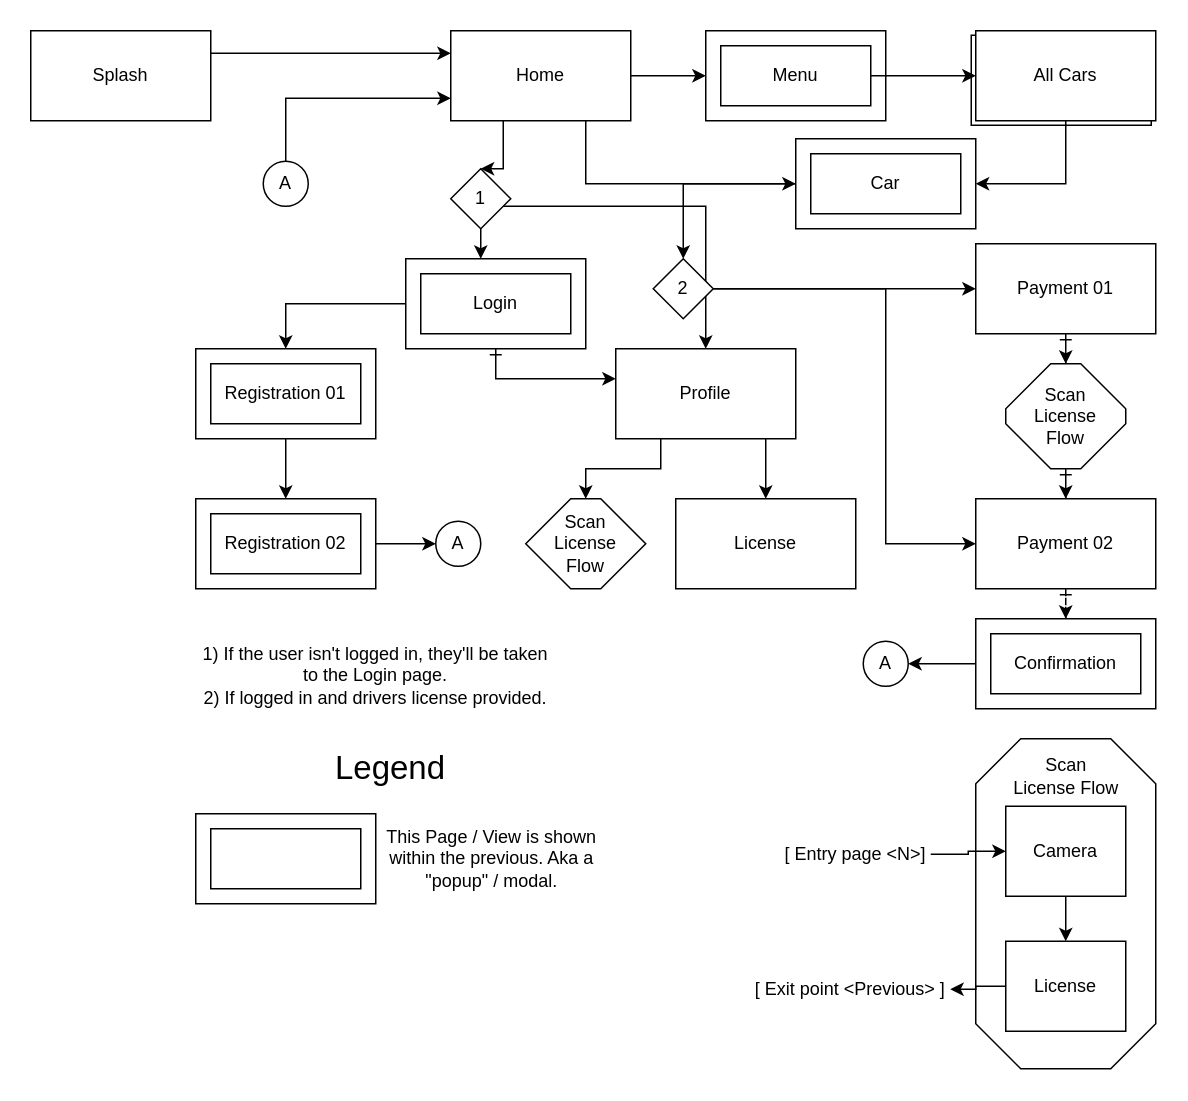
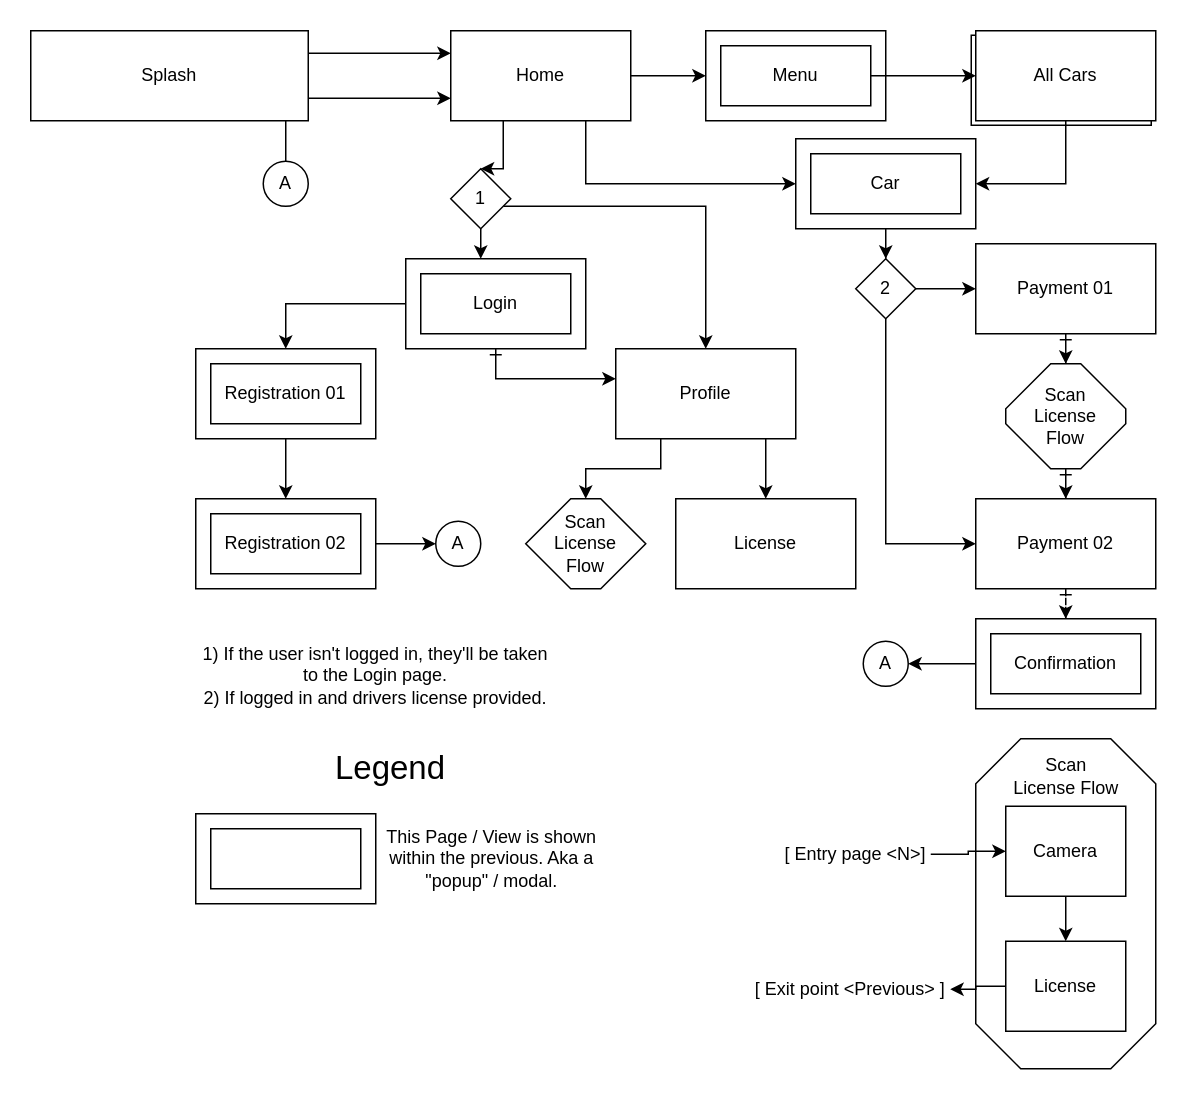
(121, 76) -> (170, 76)
(683, 289) -> (886, 289)
